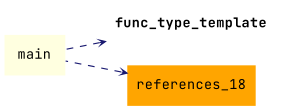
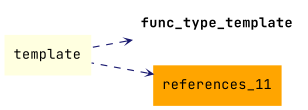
(35, 55) -> (48, 55)
(191, 86) -> (217, 86)
